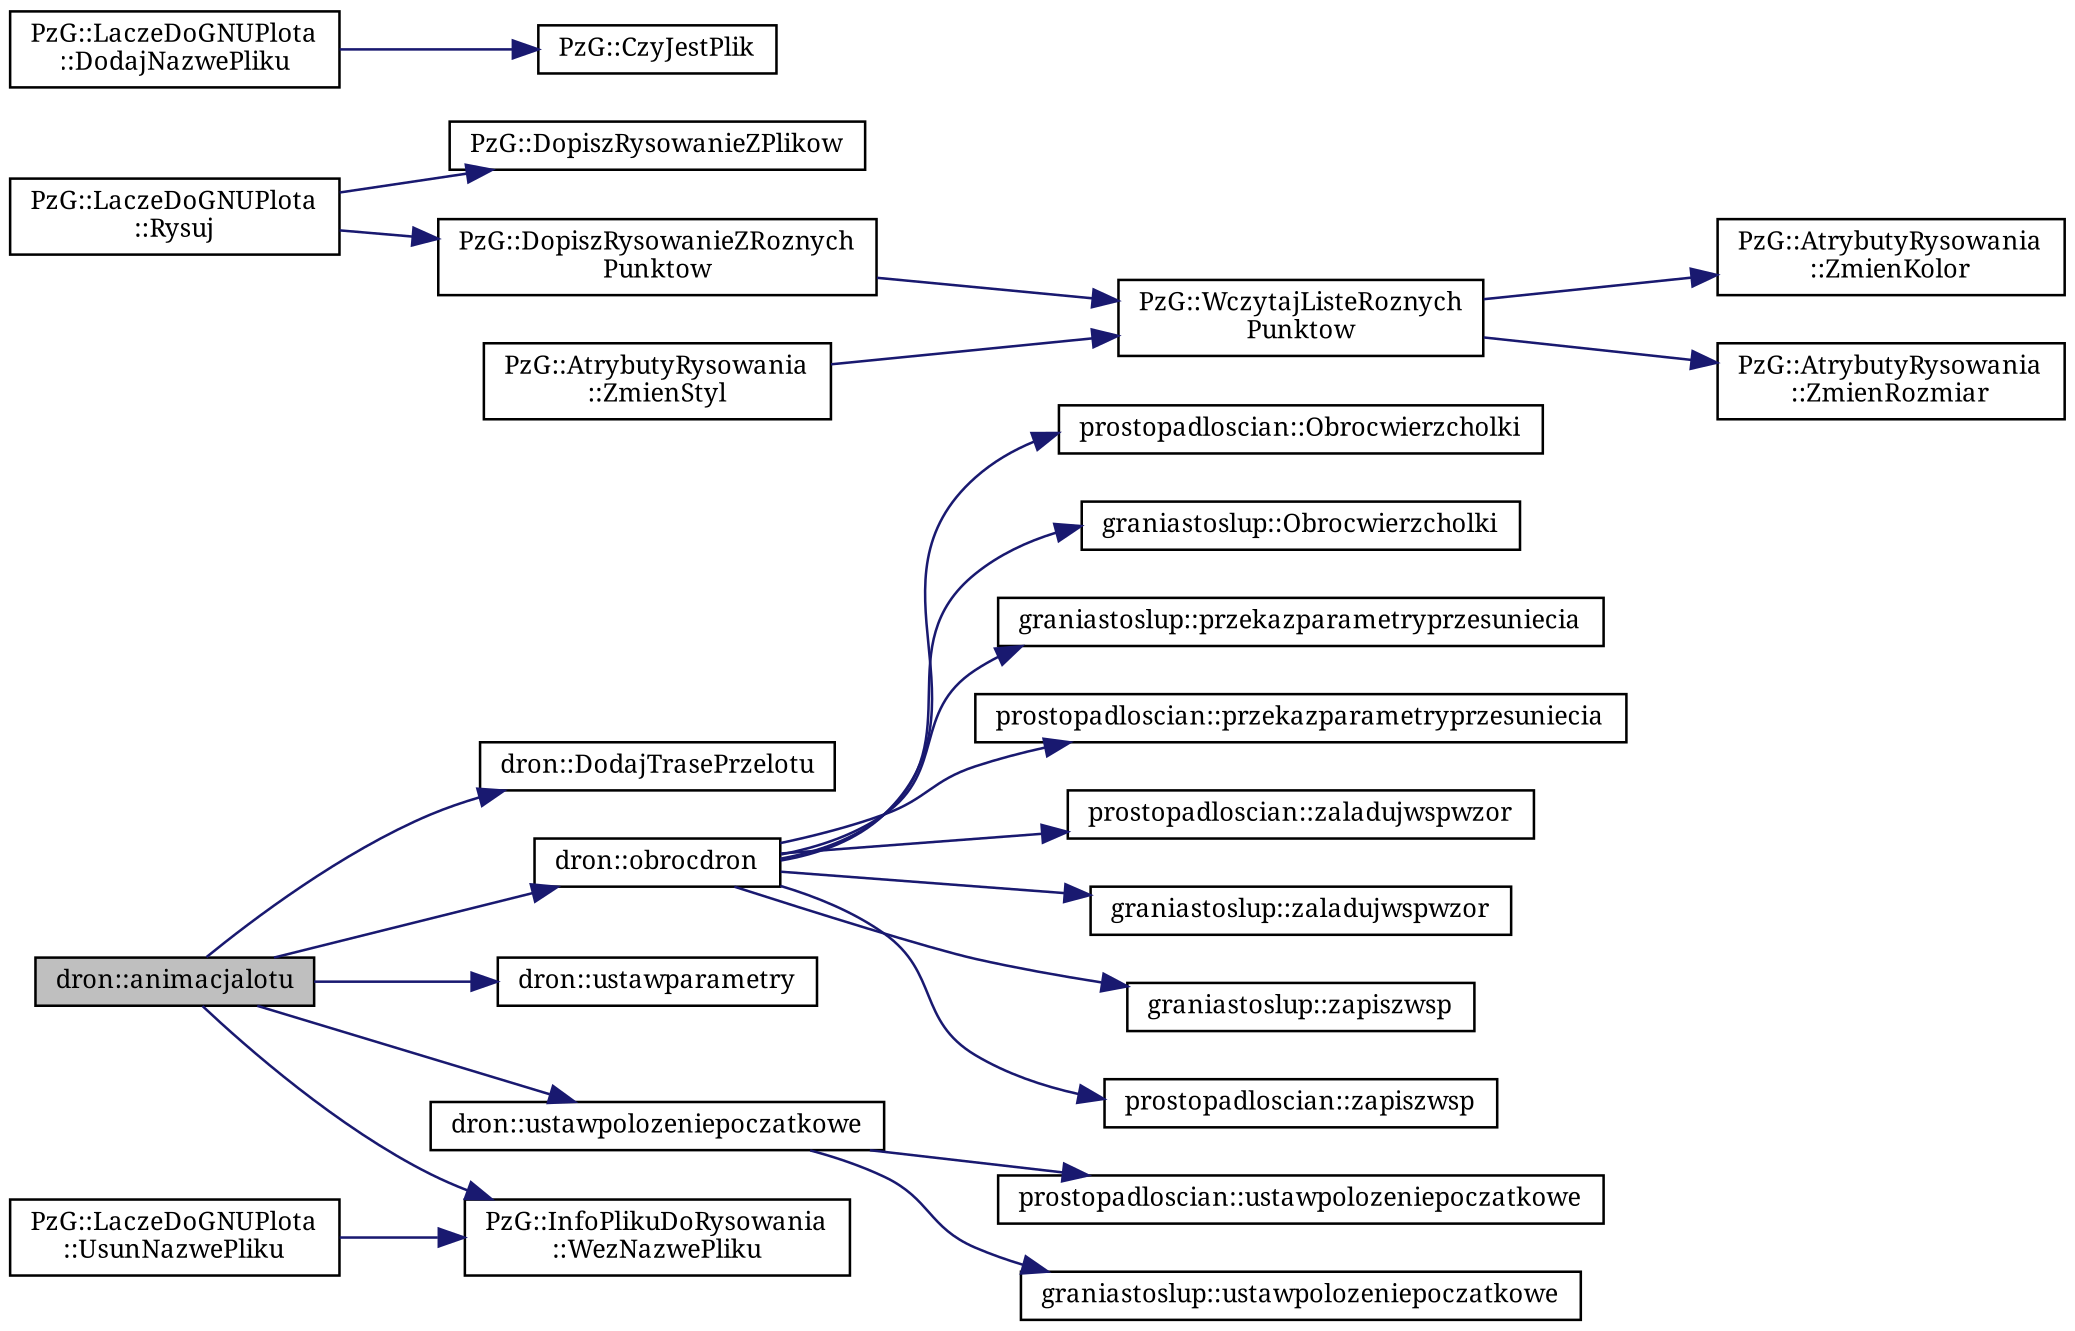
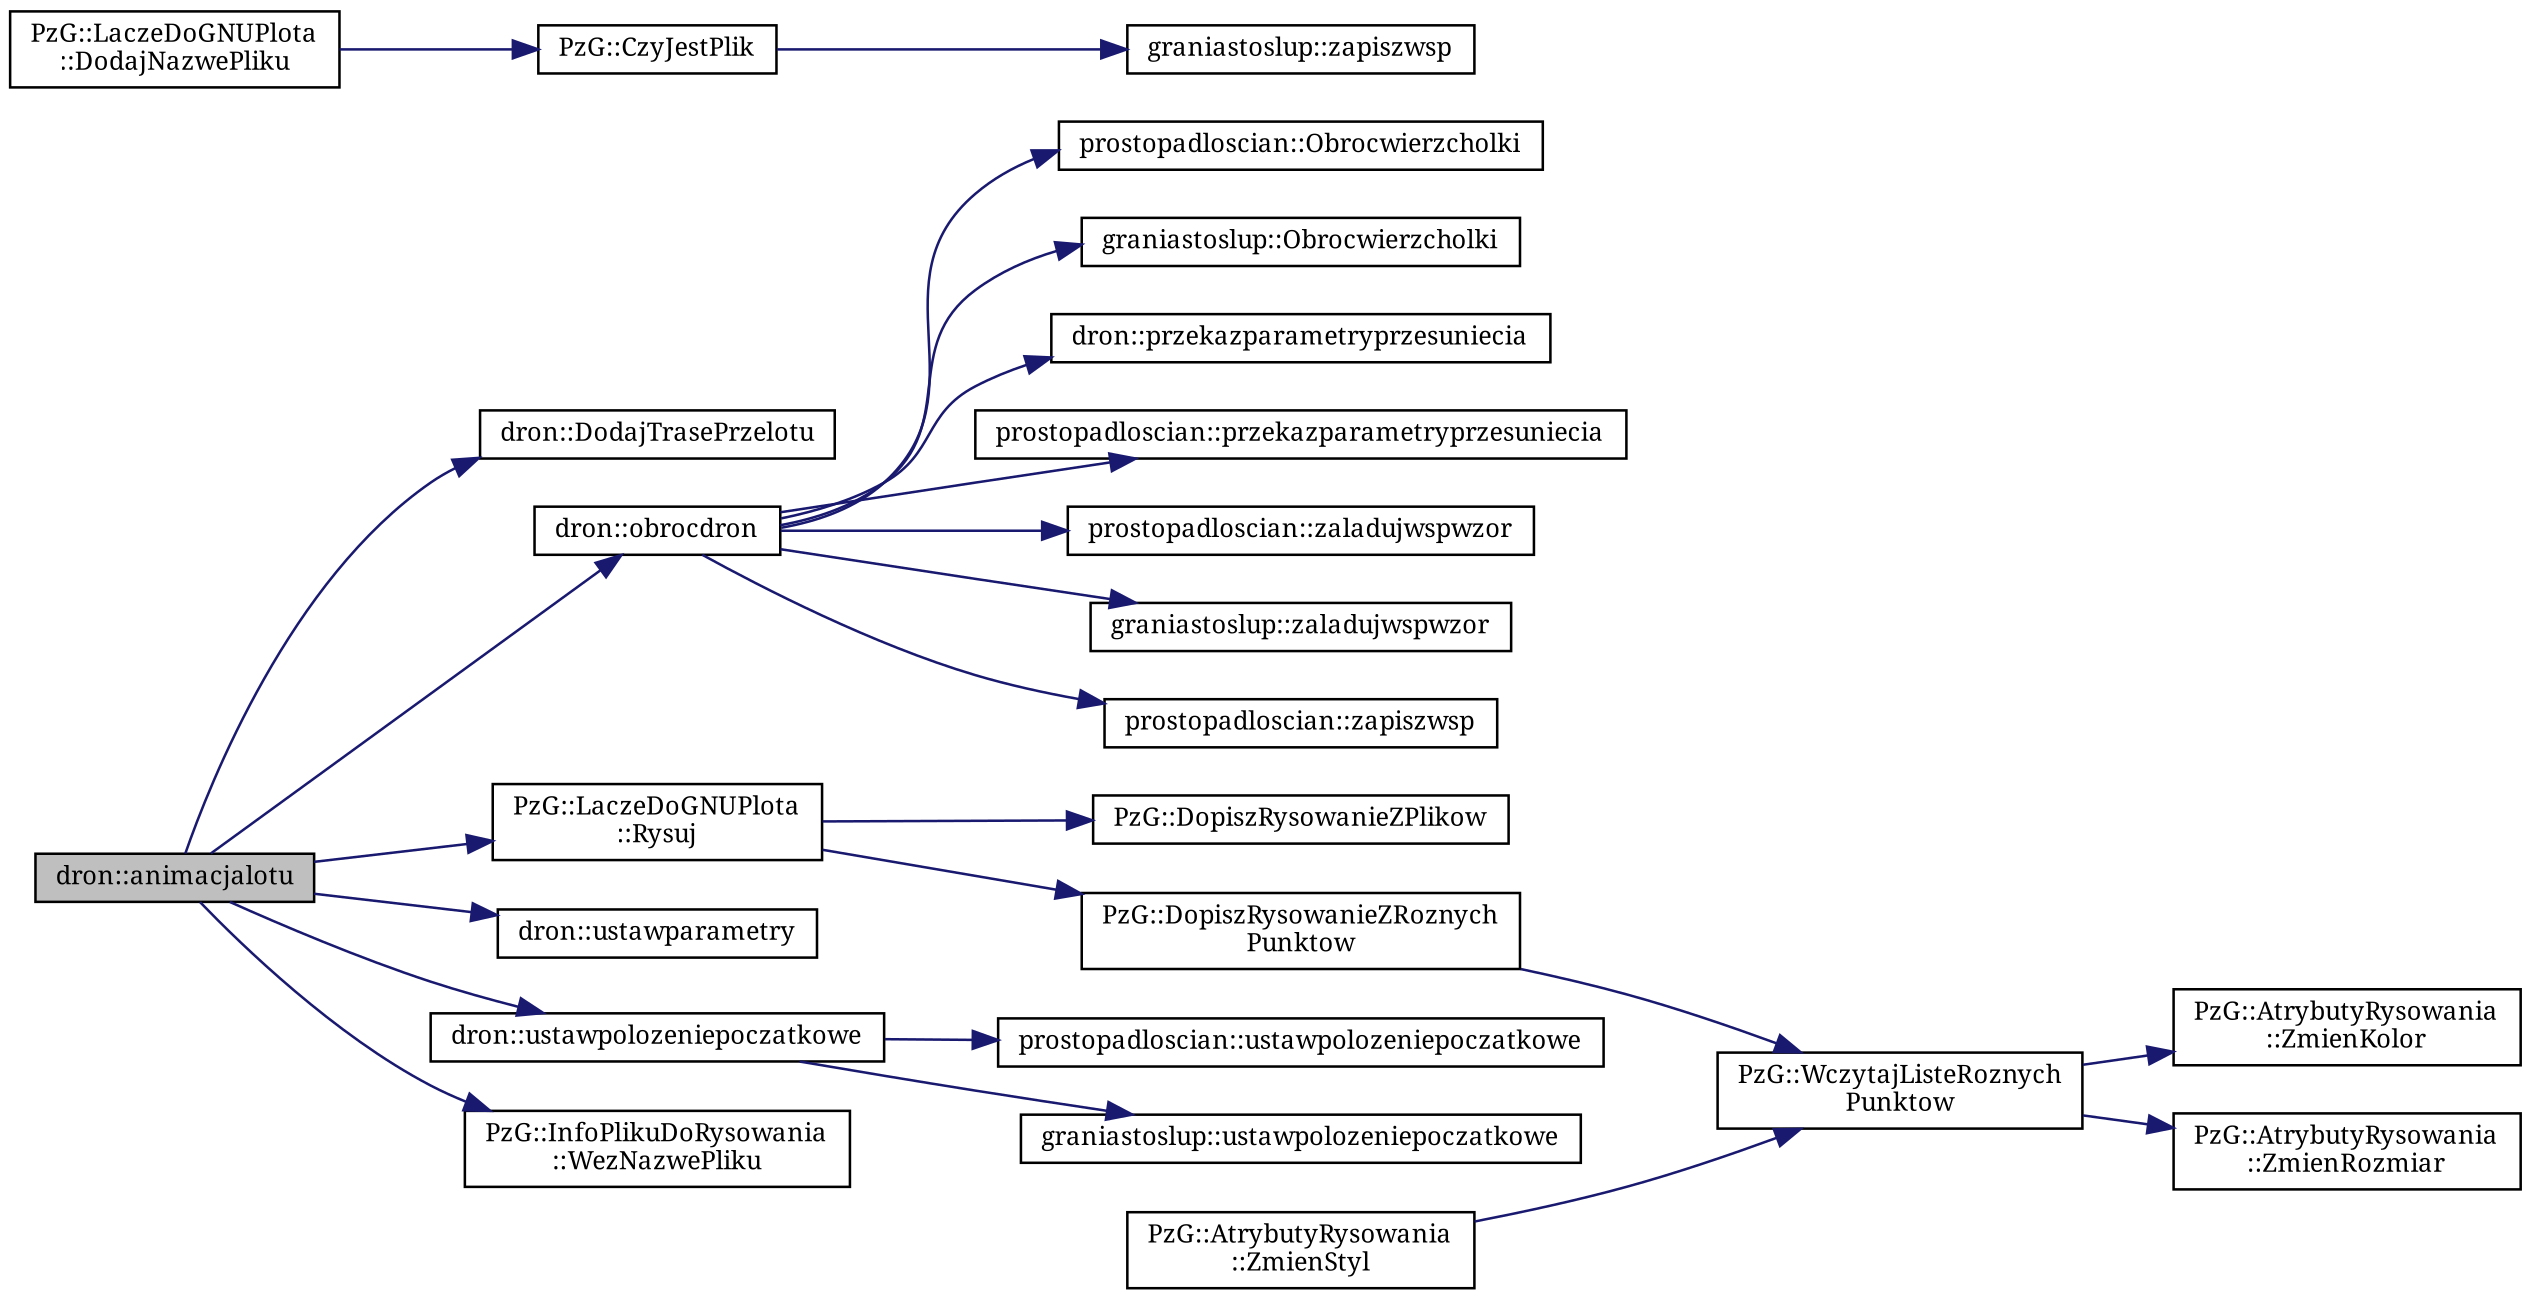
(1301, 622) -> (1301, 338)
none -> (391, 853)
(925, 946) -> (939, 49)
(175, 1238) -> none
